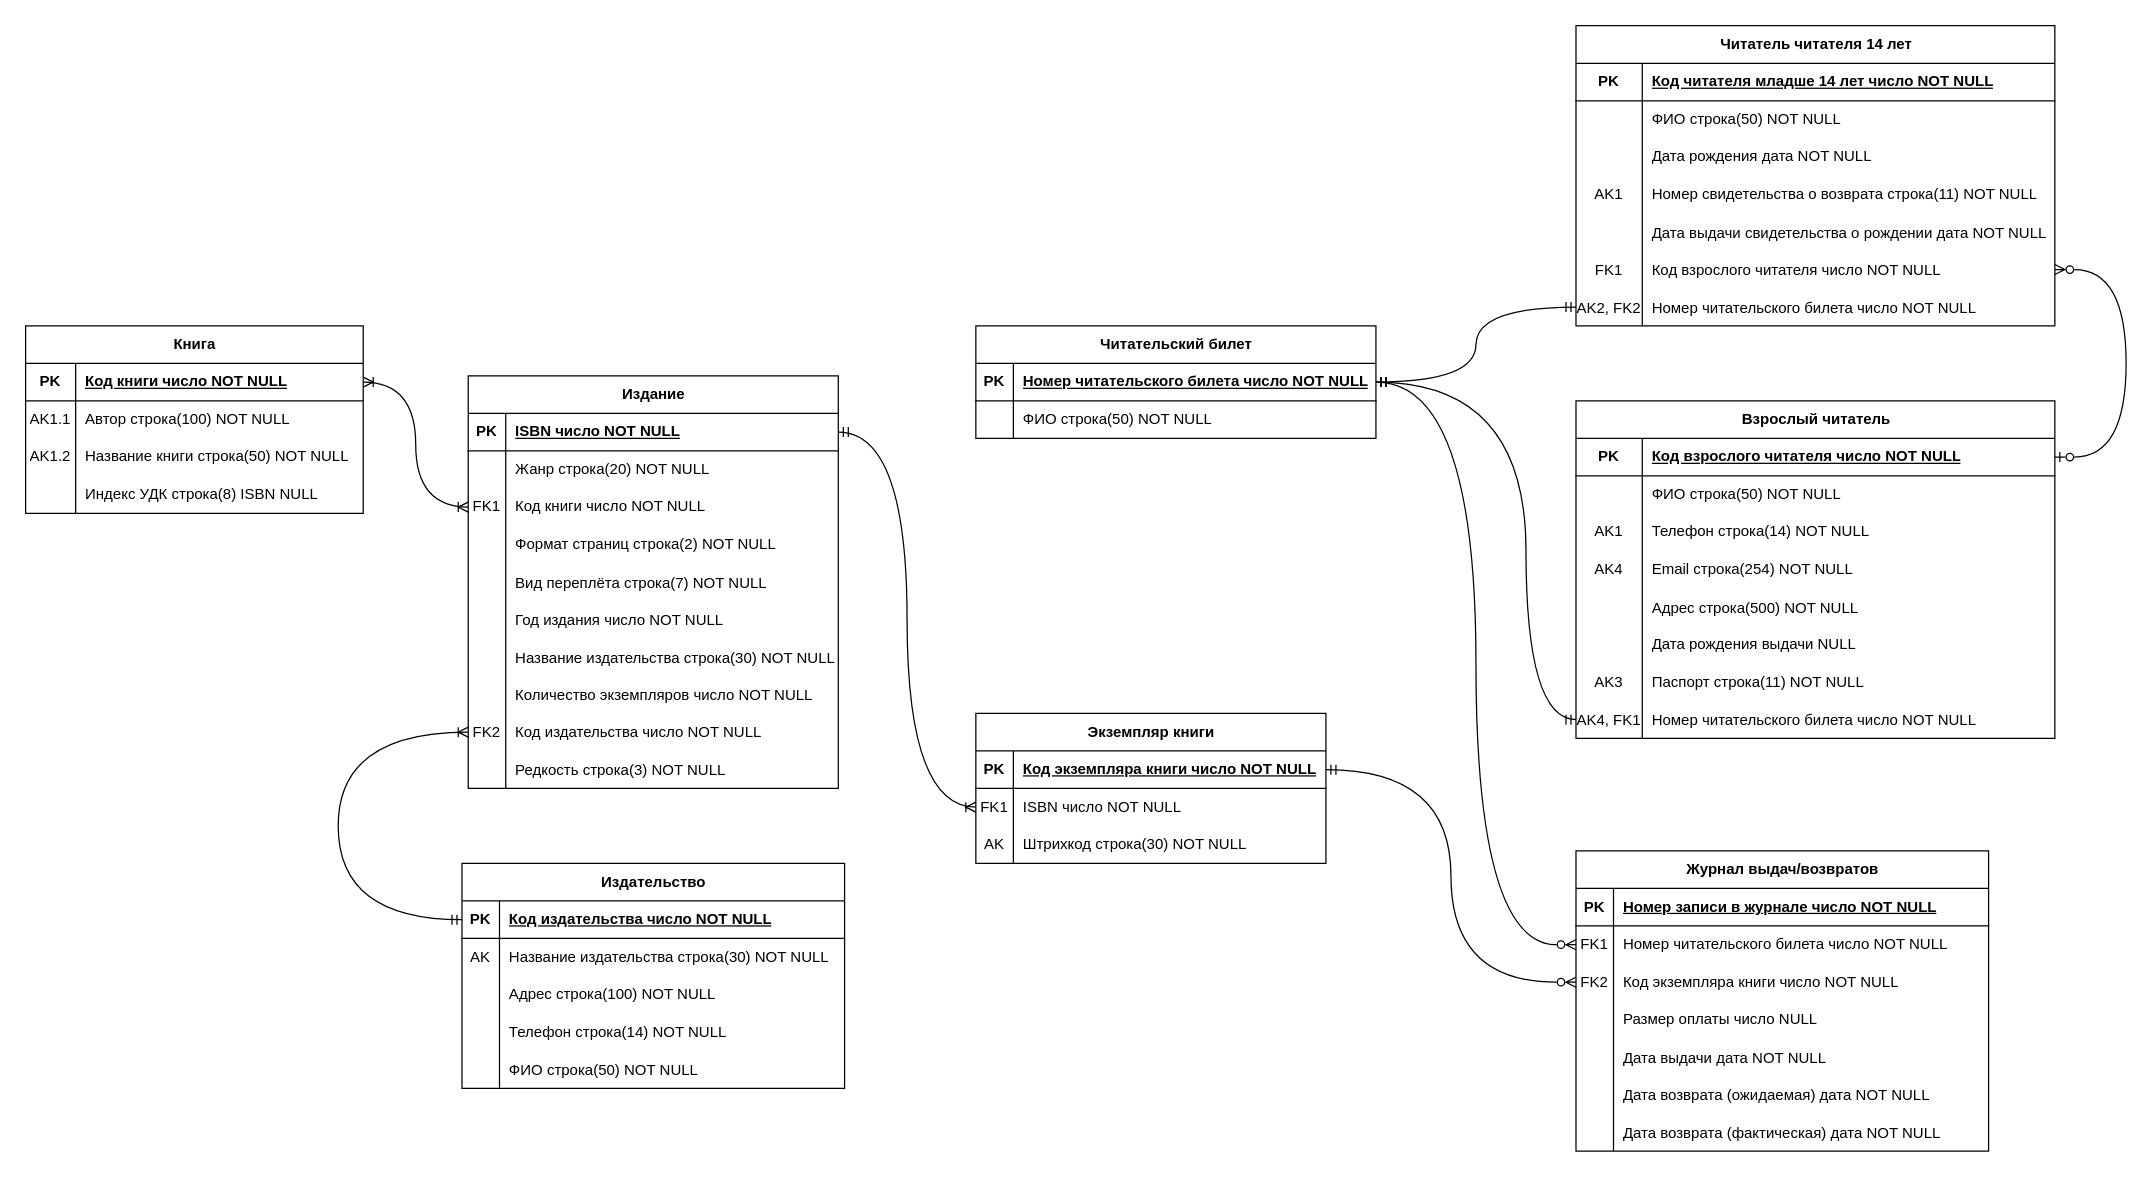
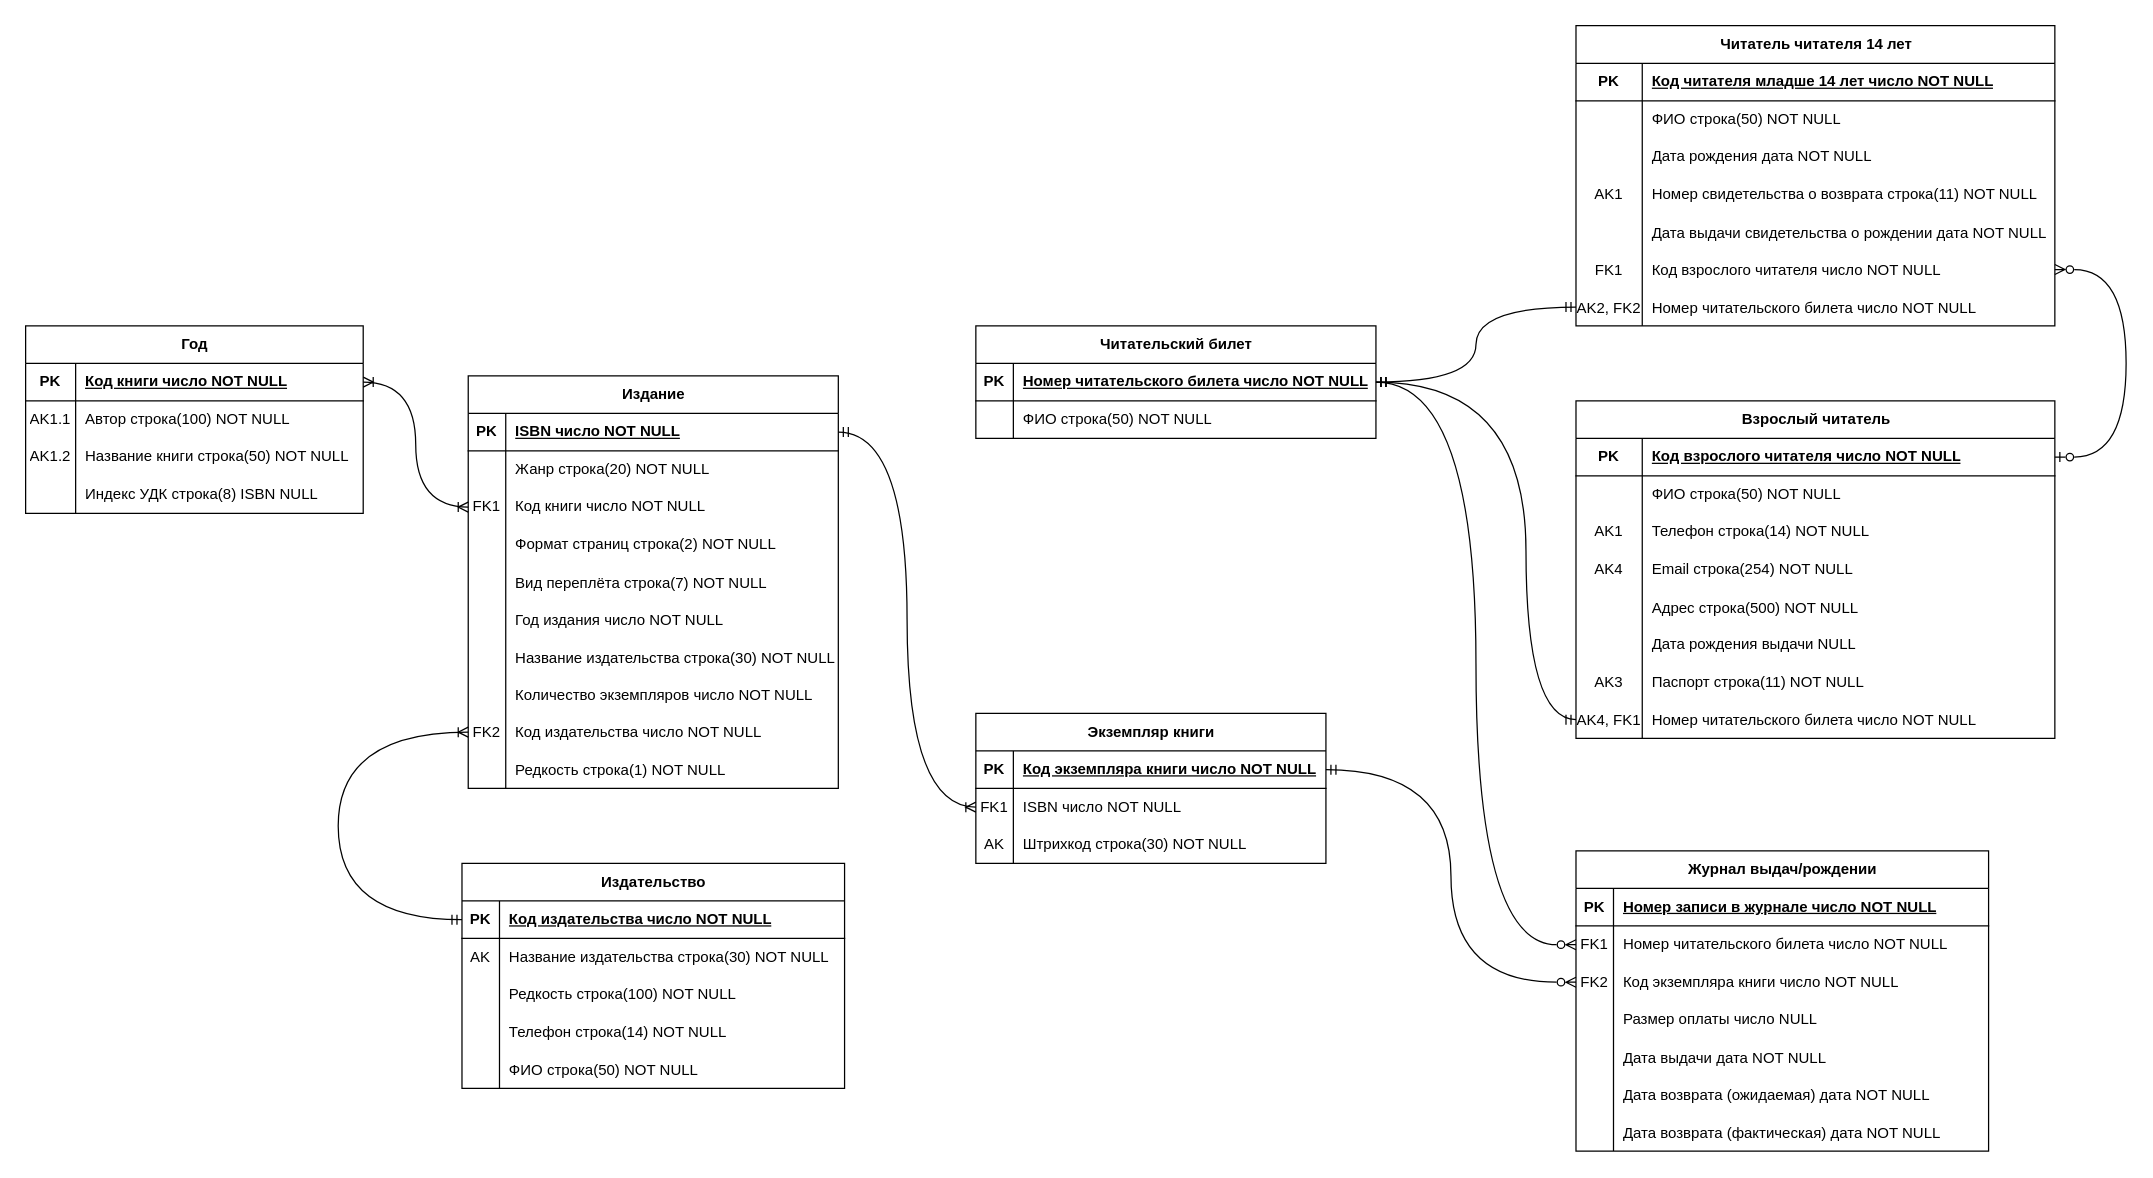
(195, 344) -> (195, 344)
(623, 770) -> (623, 770)
(1783, 869) -> (1783, 869)
(613, 994) -> (625, 994)
